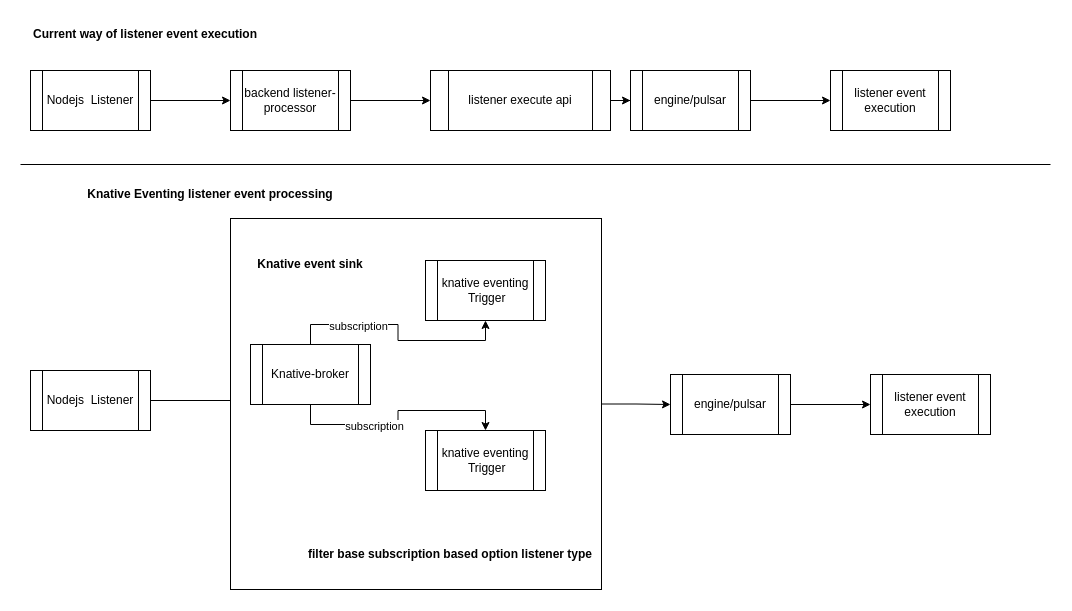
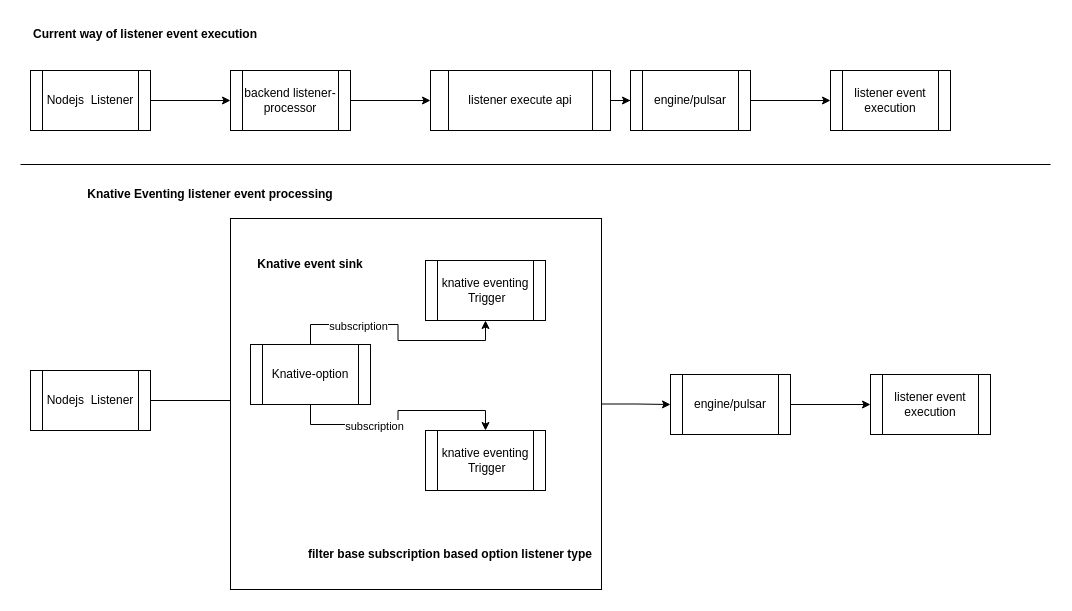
(311, 375) -> (311, 375)
